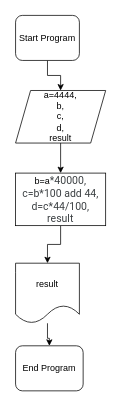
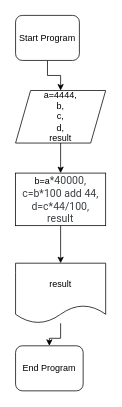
(47, 293) -> (60, 293)
